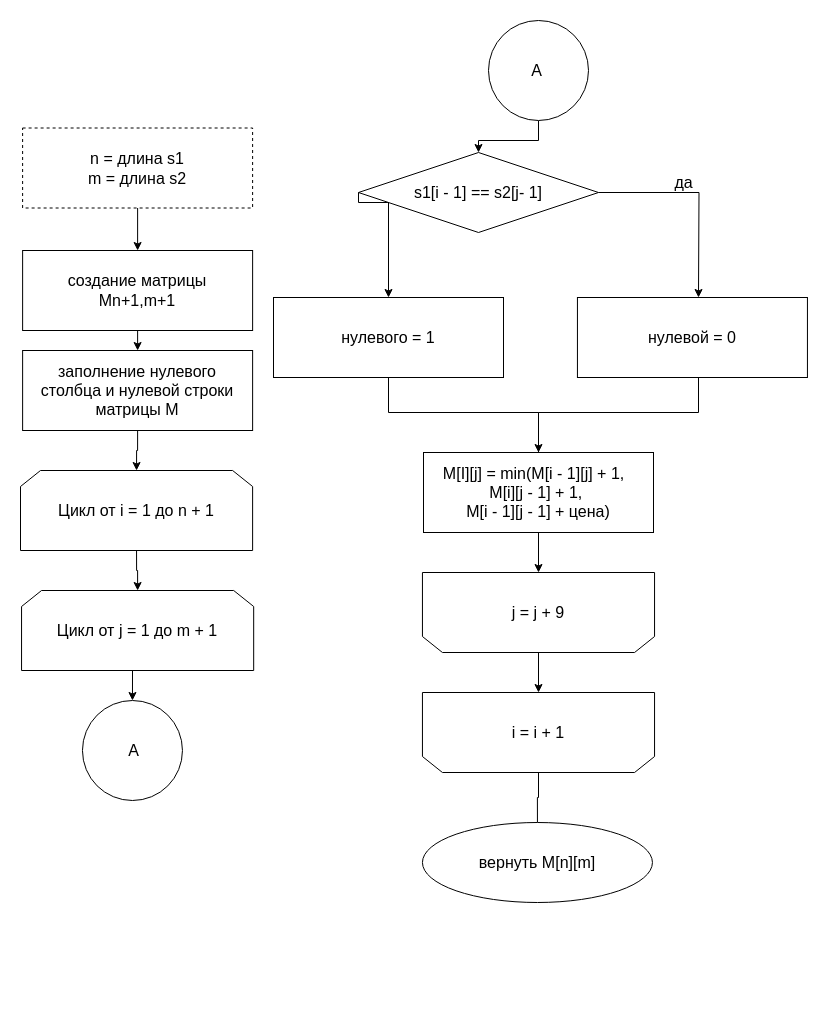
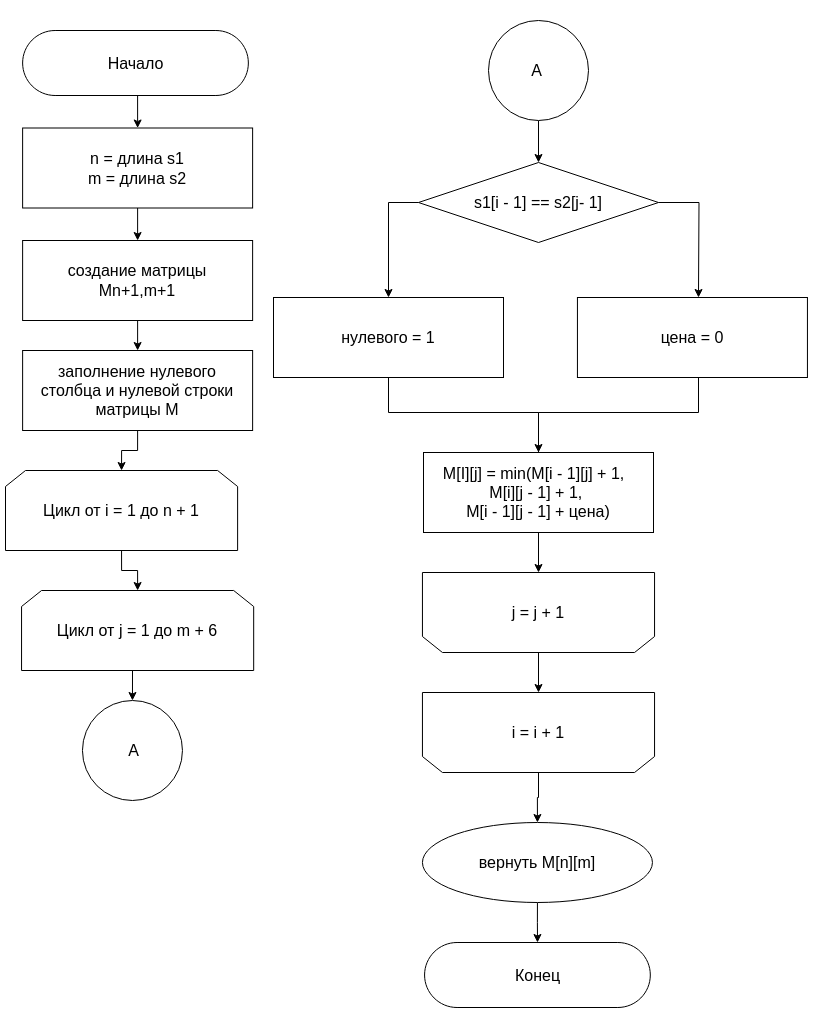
none -> (135, 63)
none -> (138, 108)
(138, 168) -> (138, 168)
(684, 183) -> none
(479, 193) -> (539, 203)
(138, 291) -> (138, 281)
(693, 338) -> (693, 338)
(137, 511) -> (122, 511)
(539, 613) -> (539, 613)
(138, 631) -> (138, 631)
(537, 817) -> (537, 814)
none -> (537, 919)
none -> (537, 975)
